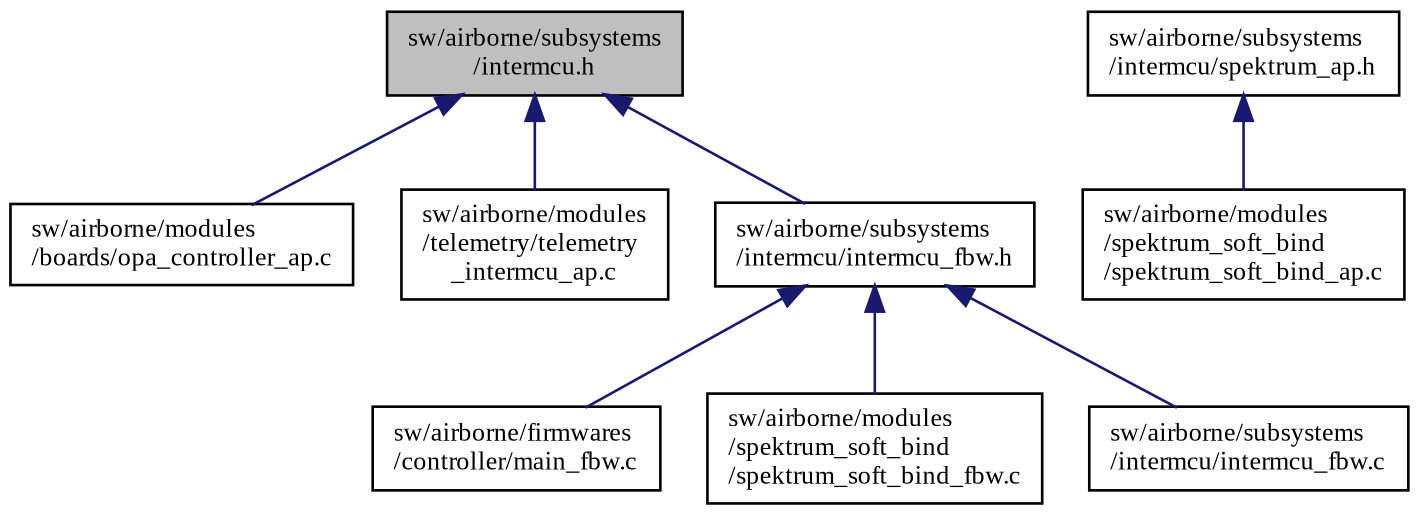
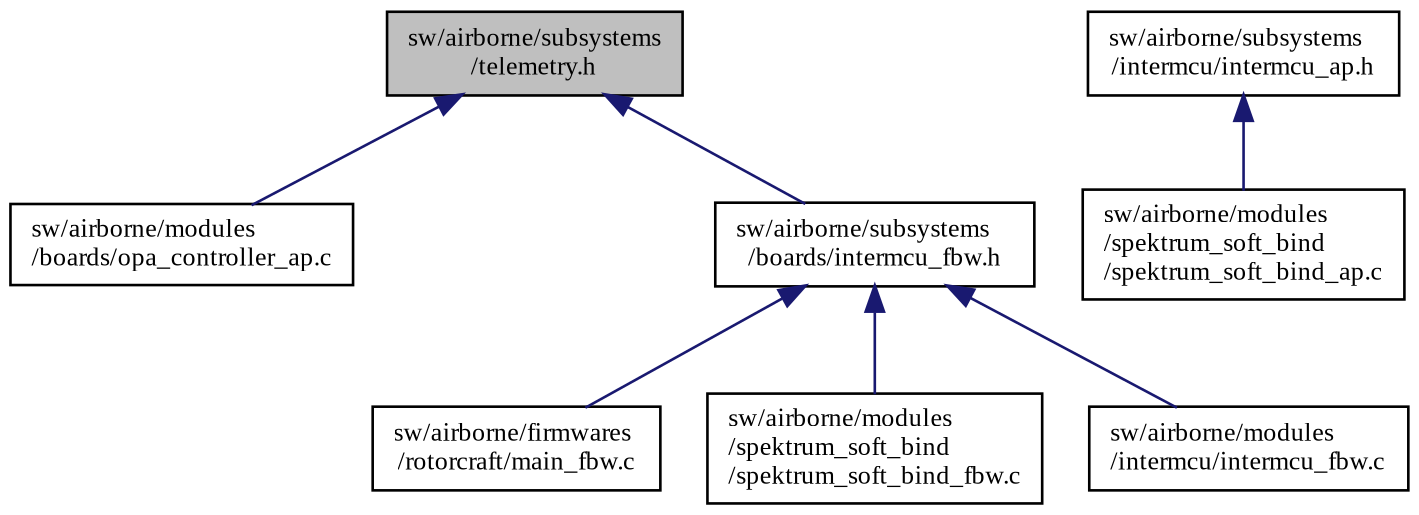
(535, 54) -> (535, 54)
(1244, 54) -> (1244, 54)
(535, 245) -> none
(875, 245) -> (875, 245)
(517, 449) -> (517, 449)
(1249, 449) -> (1249, 449)
